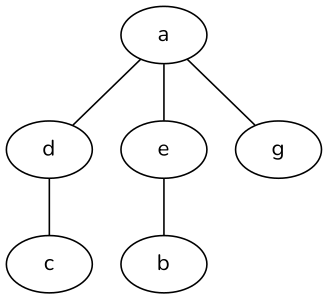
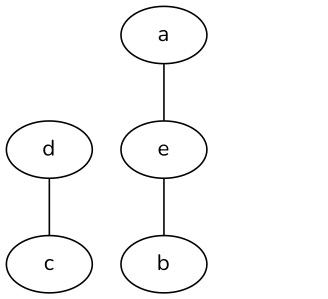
(107, 92) -> none
(279, 150) -> none
